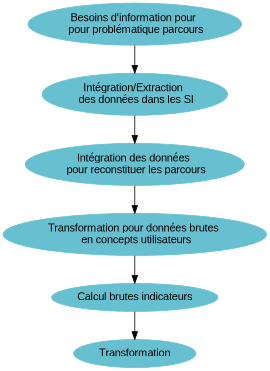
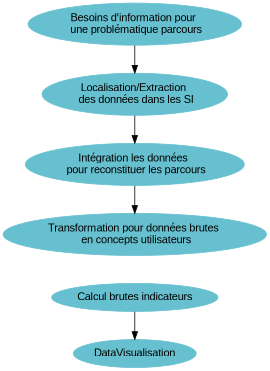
(135, 24) -> (135, 24)
(135, 94) -> (135, 94)
(135, 164) -> (135, 164)
(135, 265) -> none
(135, 354) -> (135, 354)
